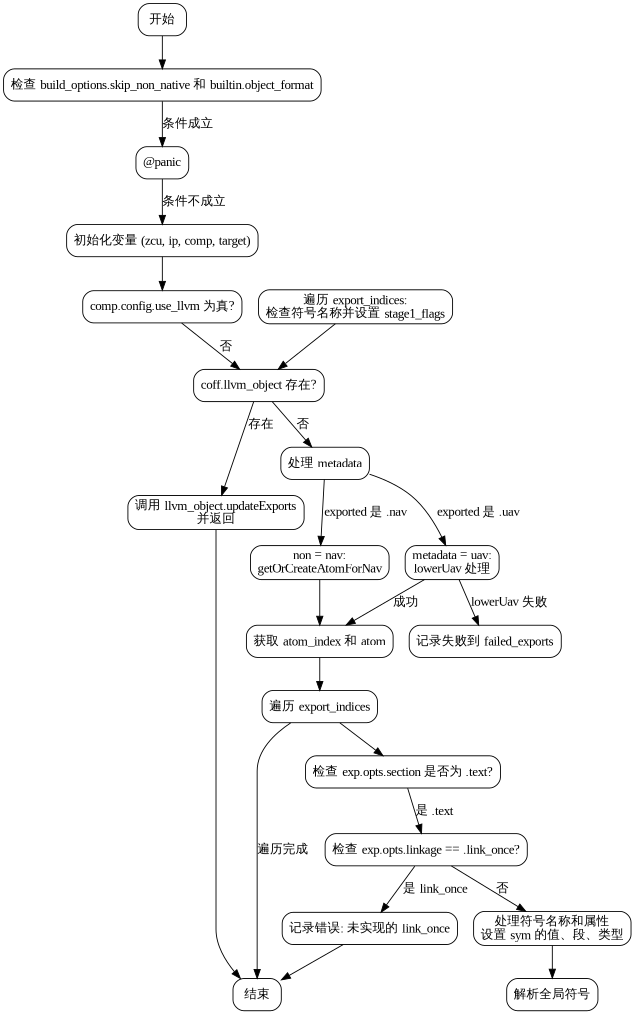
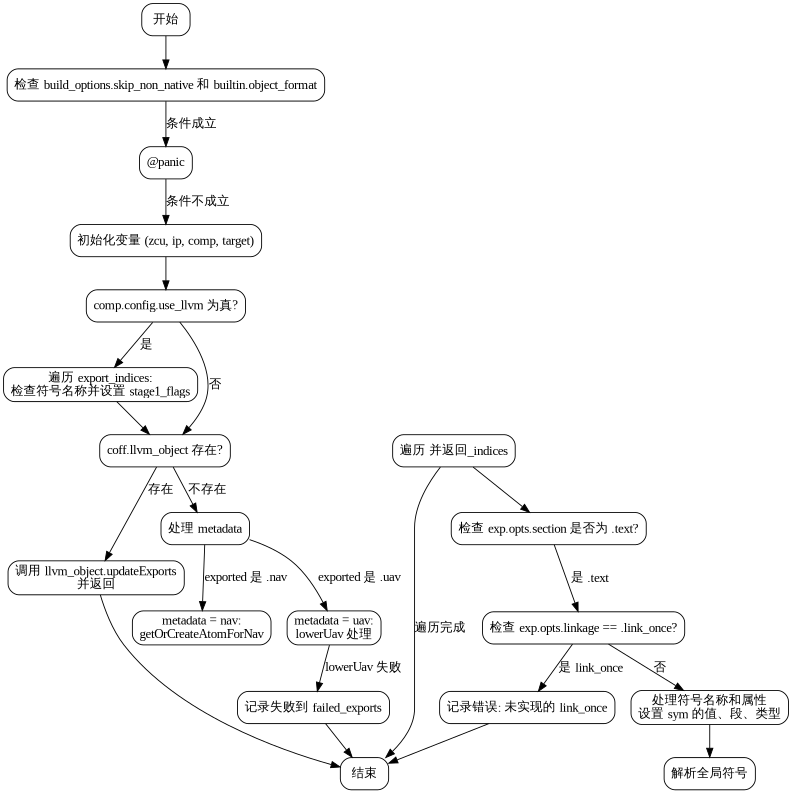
none -> (137, 341)
(303, 424) -> (208, 490)
(320, 563) -> (202, 628)
(320, 641) -> none
(320, 707) -> (454, 451)
none -> (336, 737)
